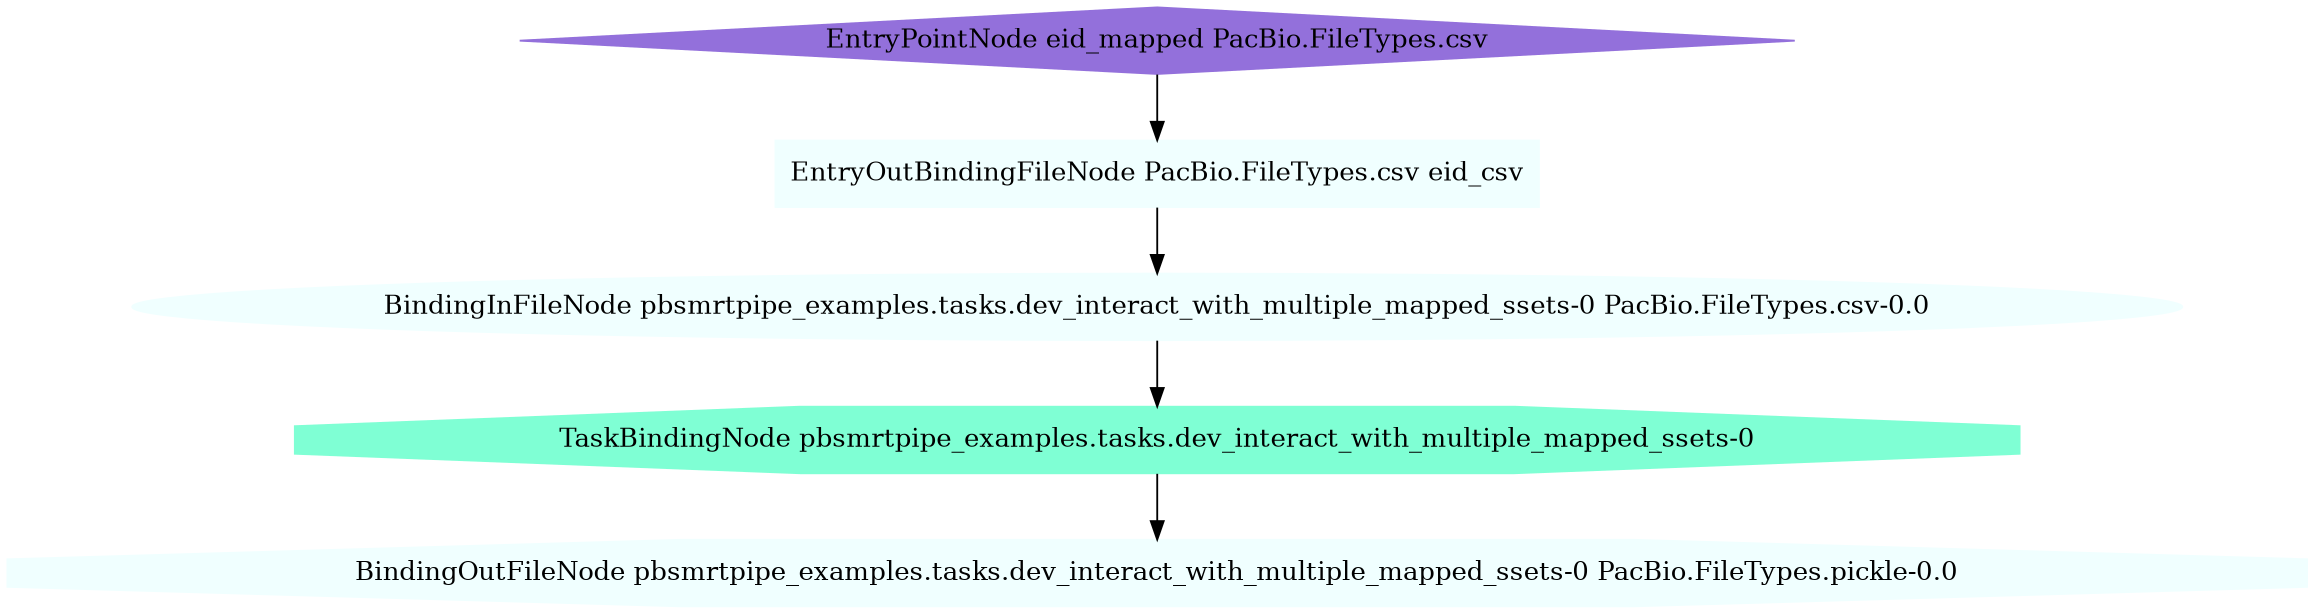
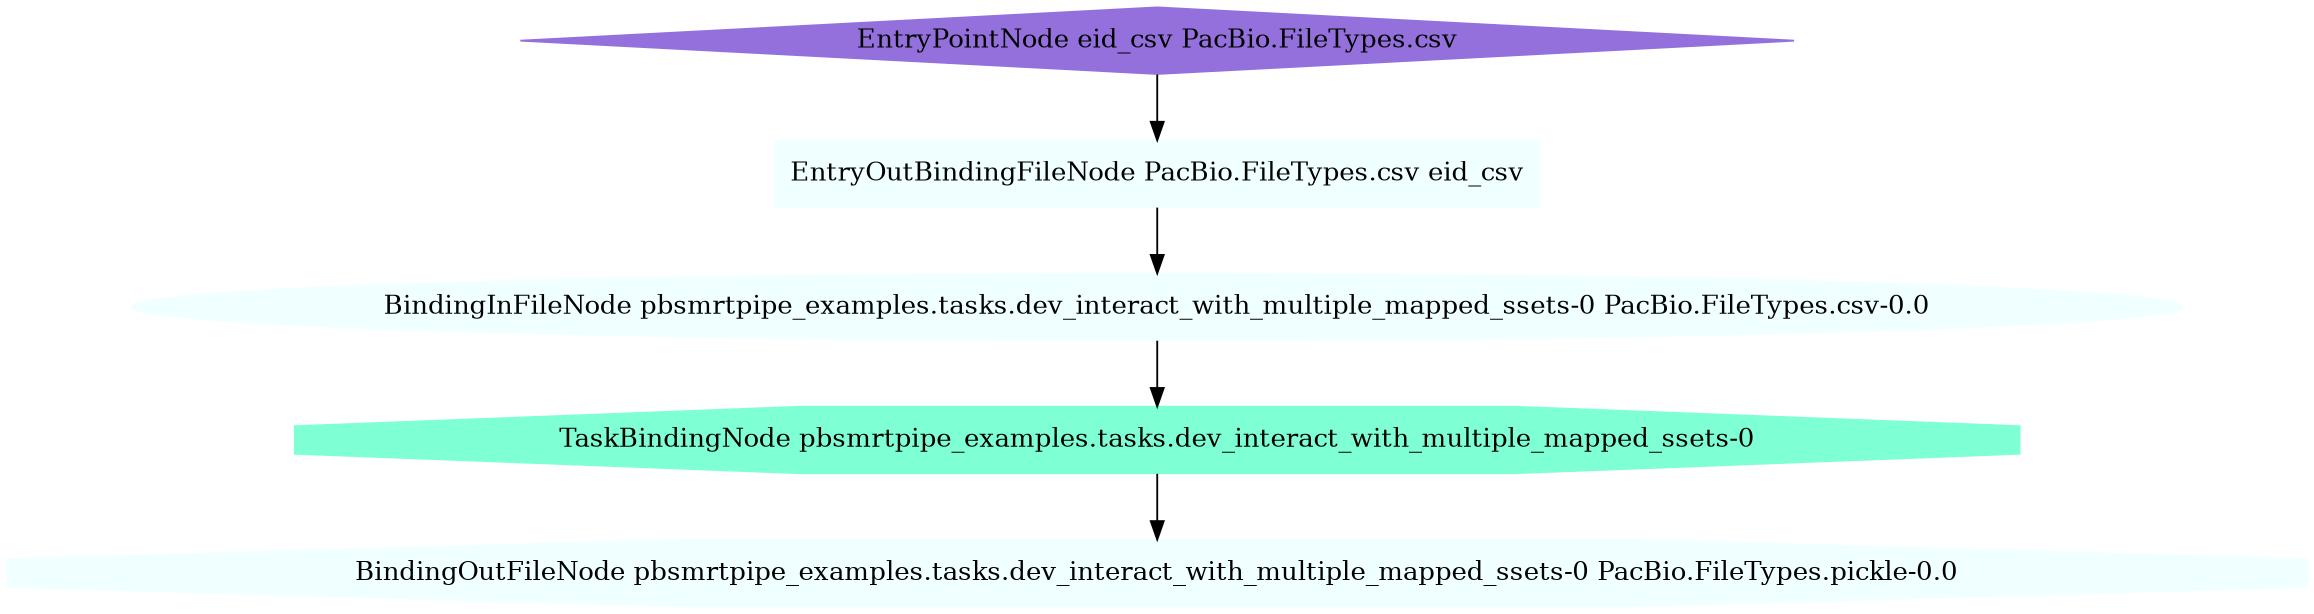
(1157, 41) -> (1157, 41)
